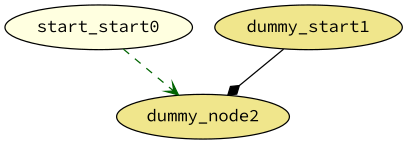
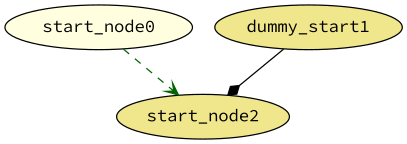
(99, 27) -> (99, 27)
(203, 117) -> (203, 117)
